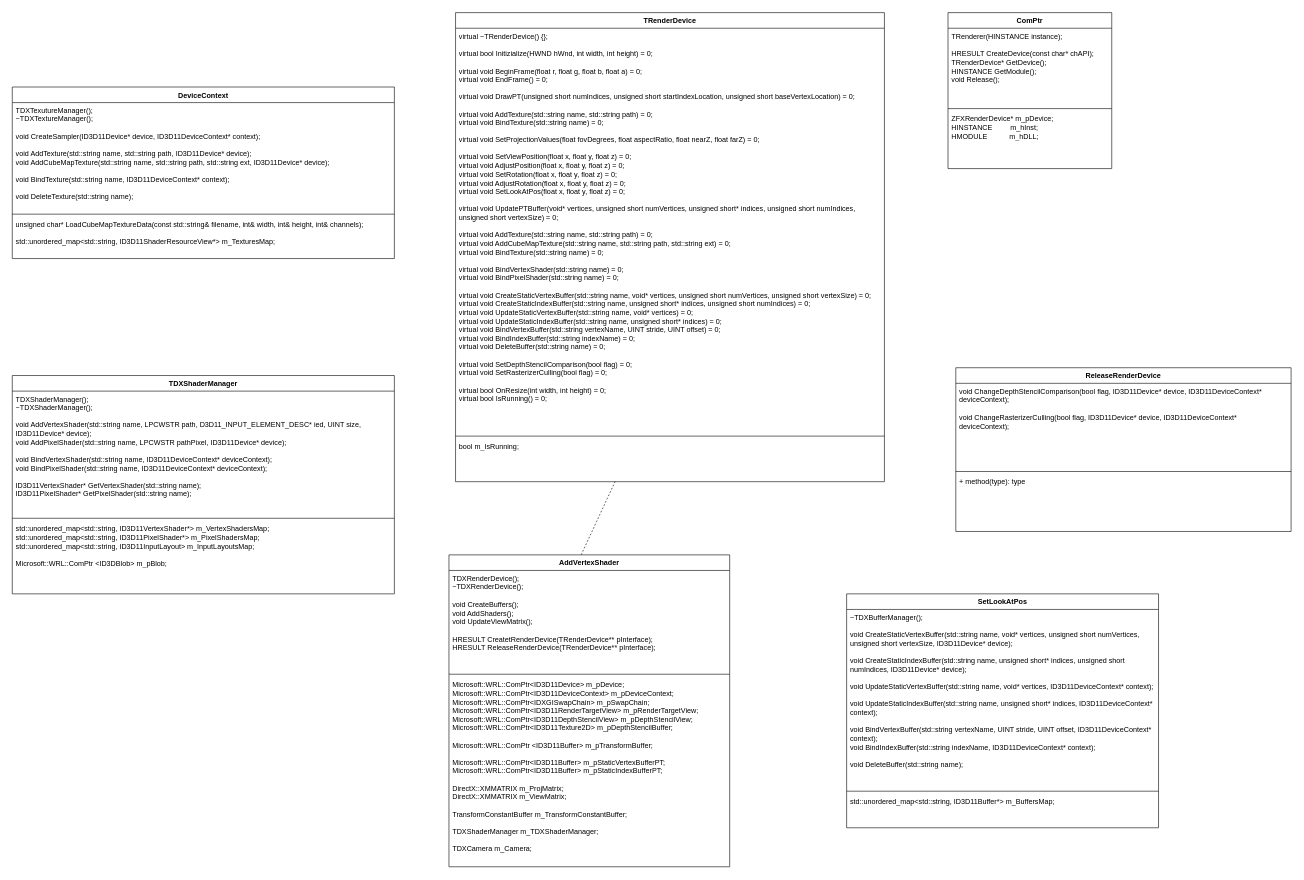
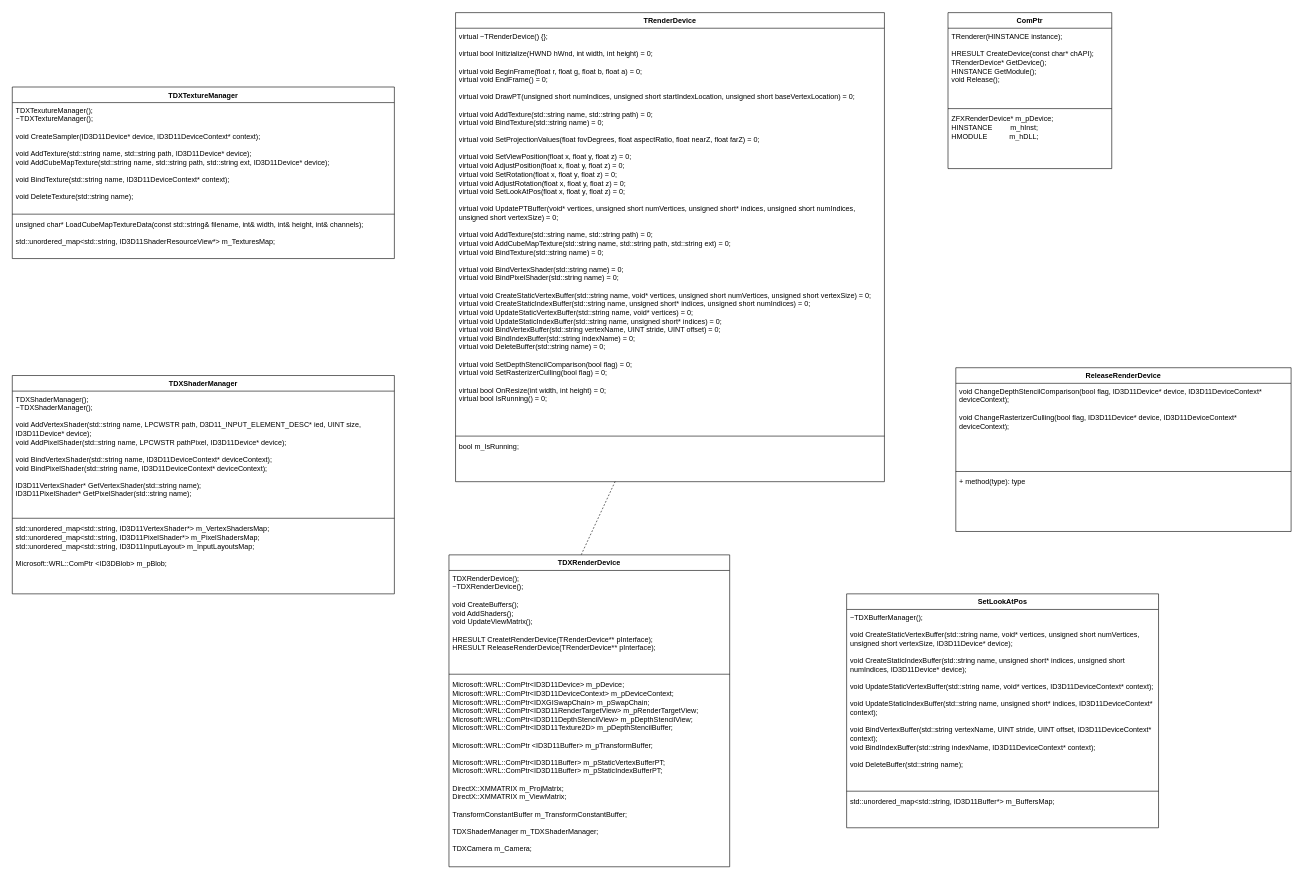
(203, 95) -> (203, 95)
(590, 563) -> (590, 563)
